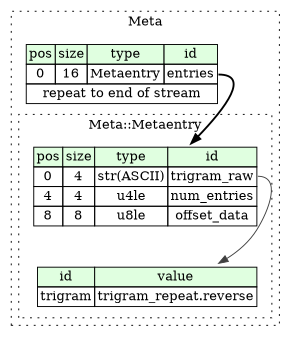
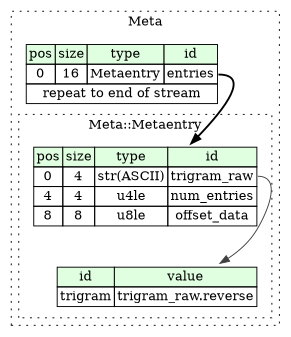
(176, 296) -> (186, 296)
